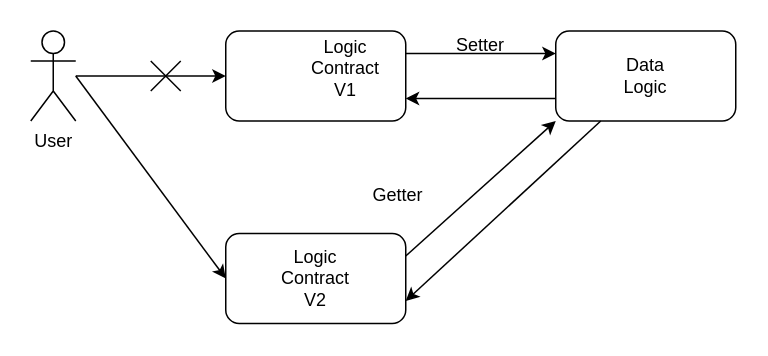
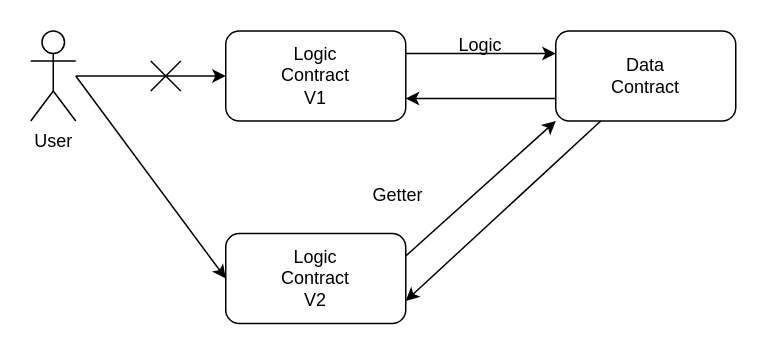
(481, 46) -> (481, 46)
(346, 68) -> (316, 76)
(646, 76) -> (646, 76)
